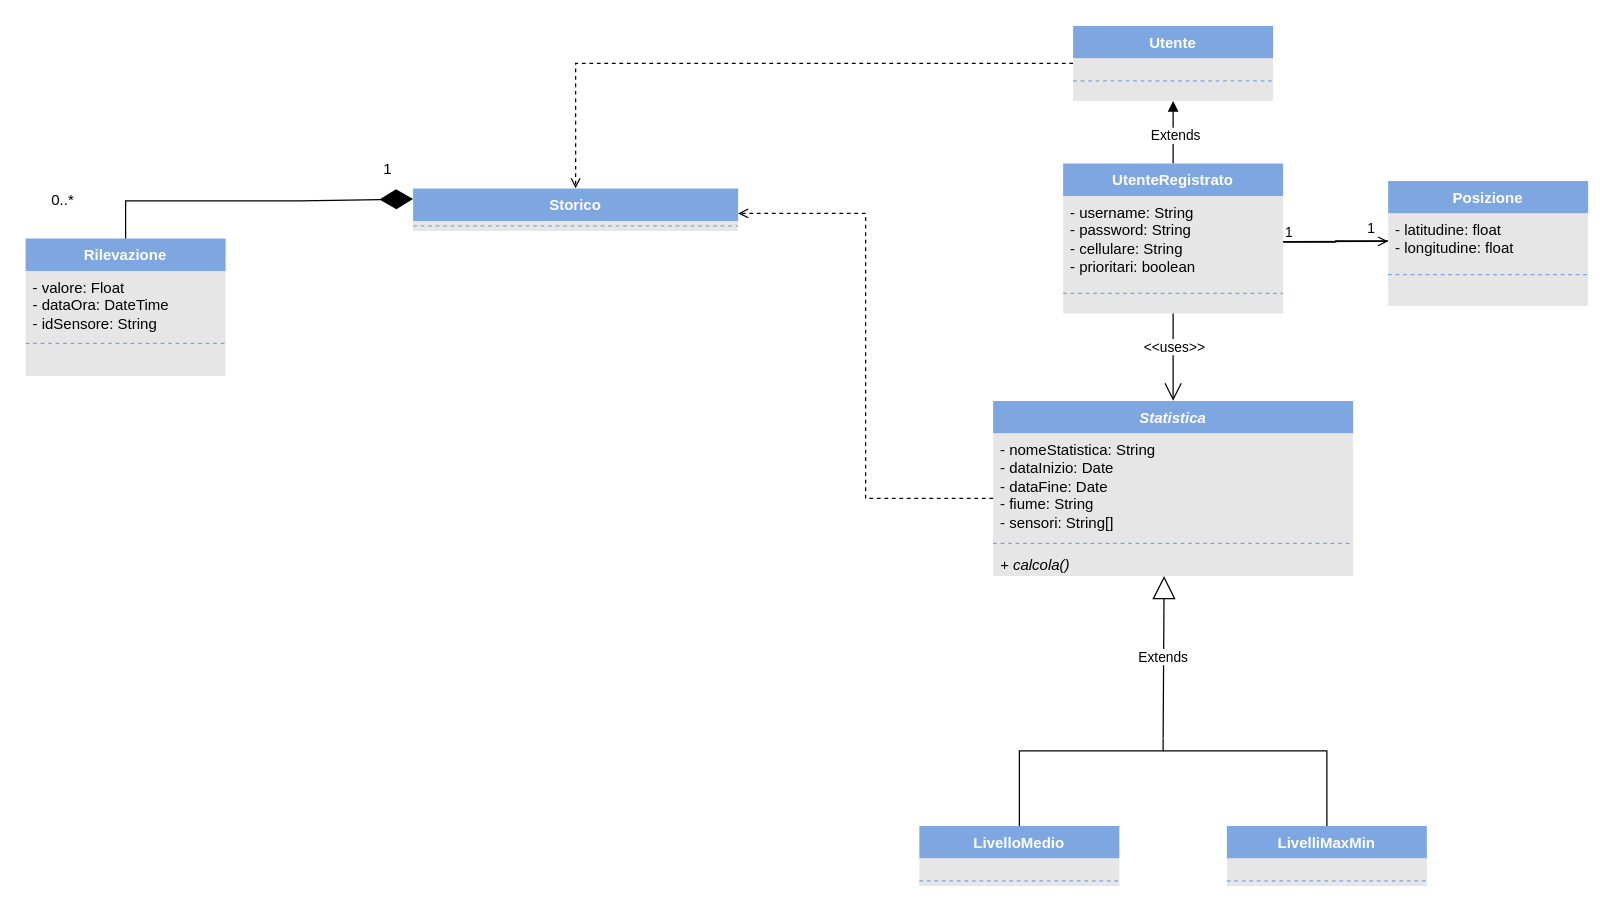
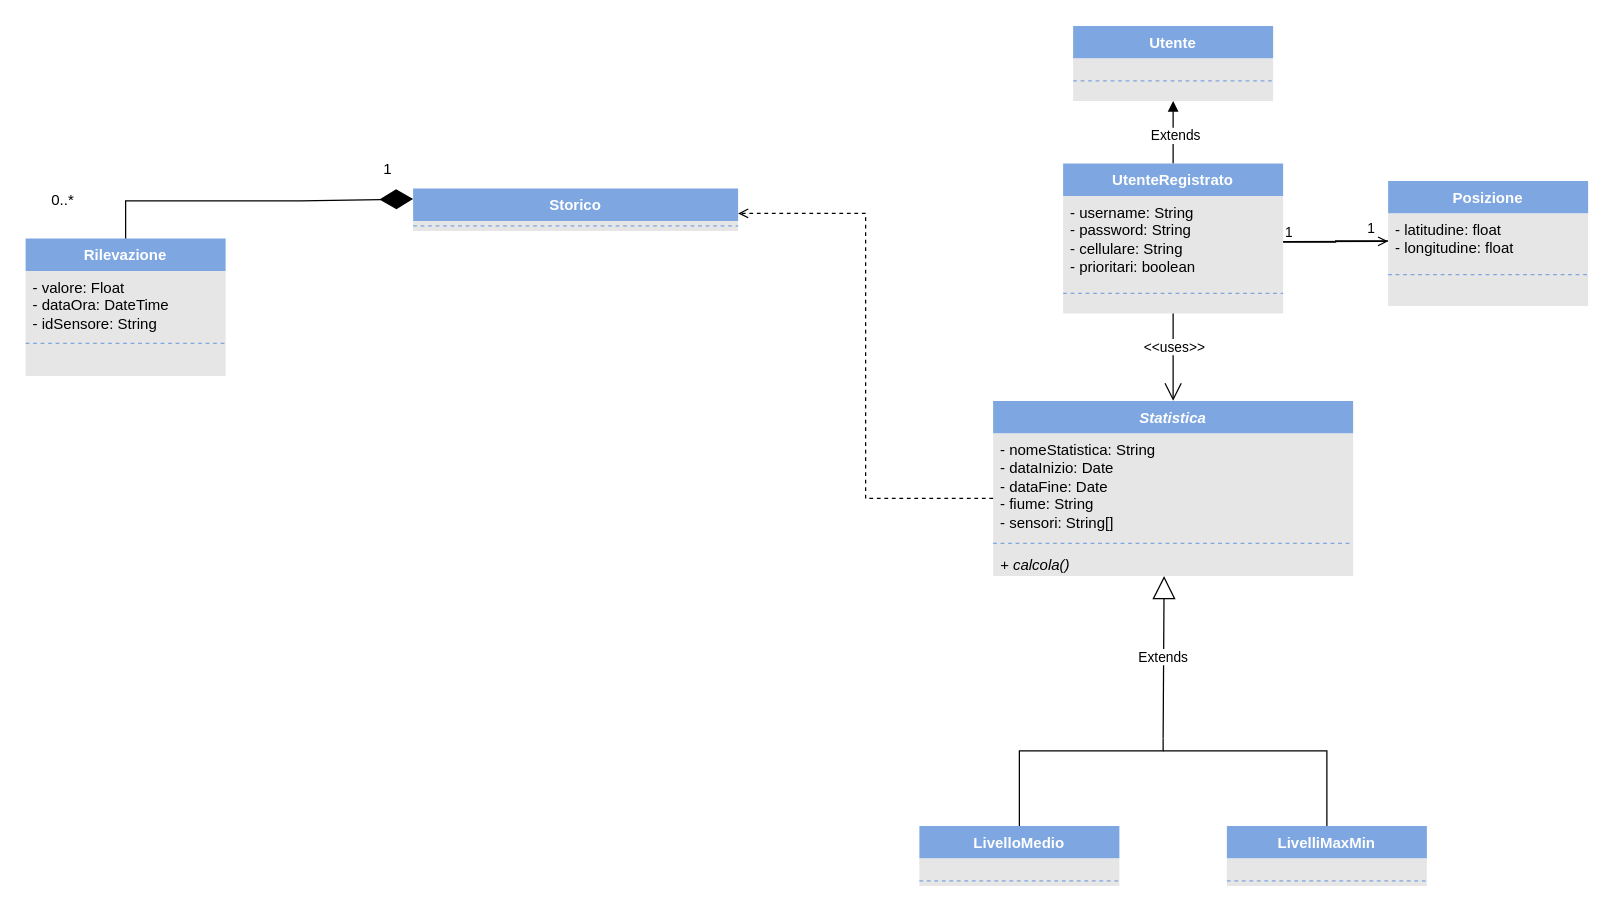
(764, 63) -> none
